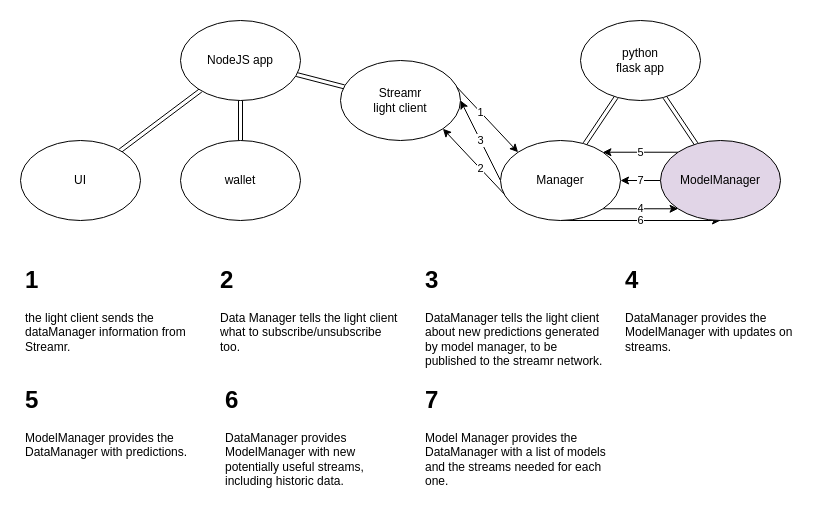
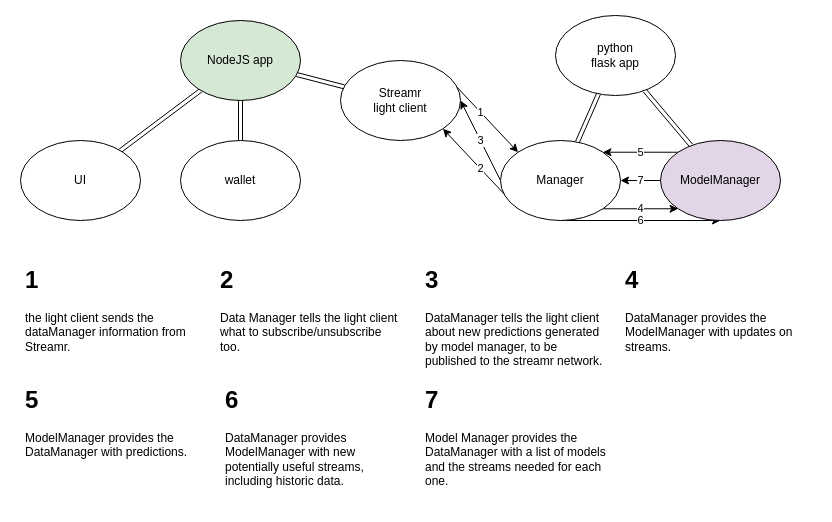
(241, 61) -> (241, 61)
(641, 61) -> (616, 56)
